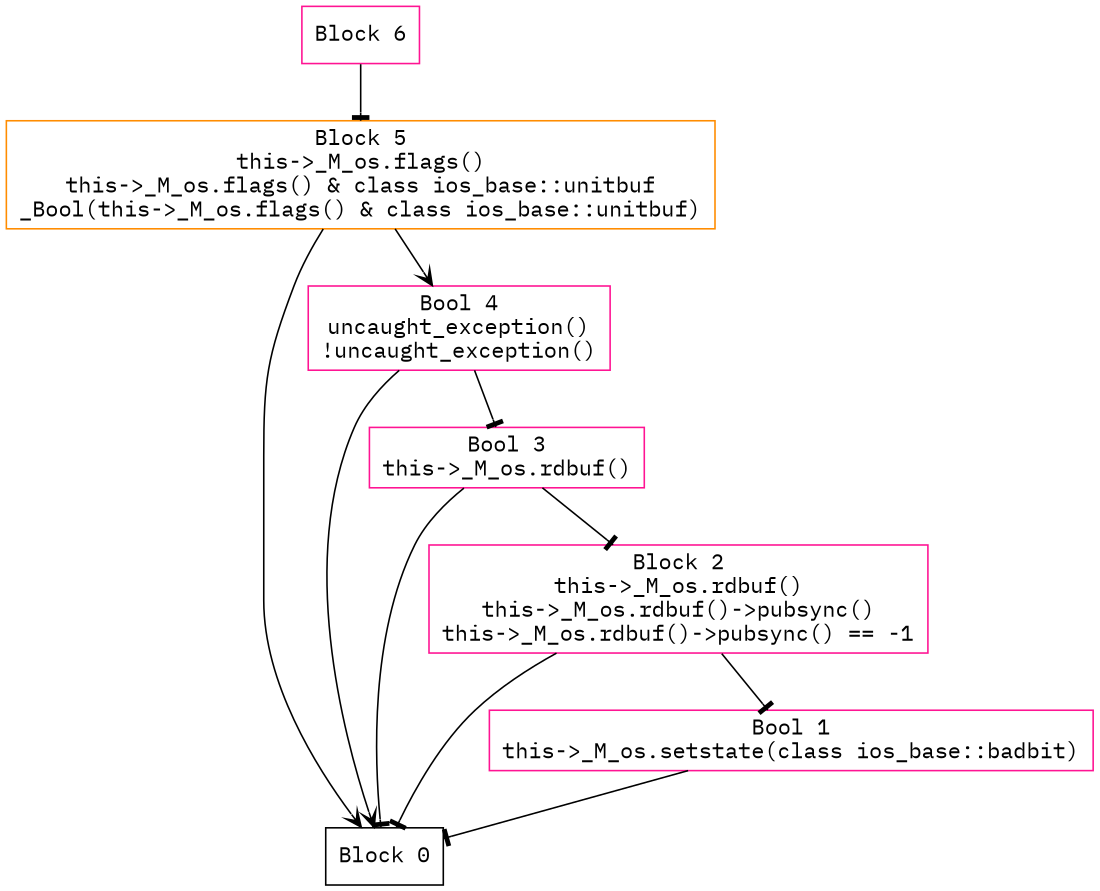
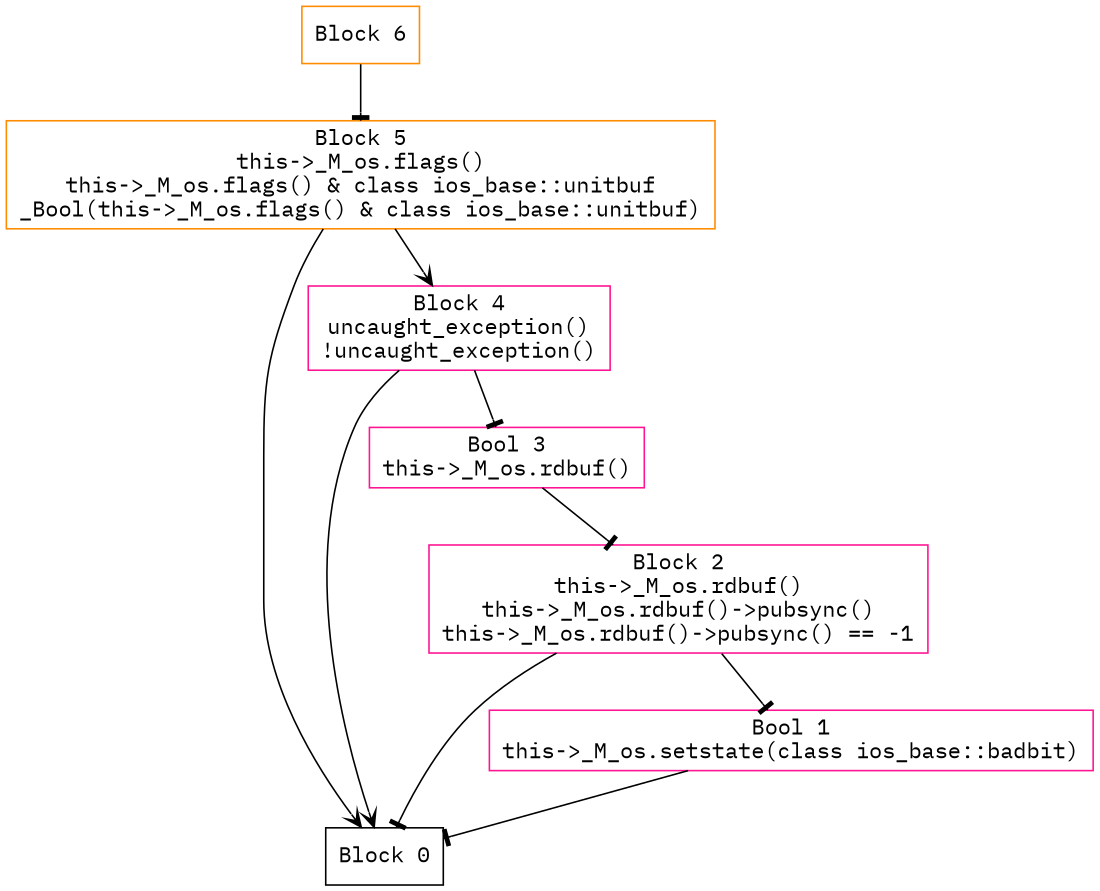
(361, 35) -> (361, 35)
(459, 328) -> (459, 328)
(385, 642) -> none
